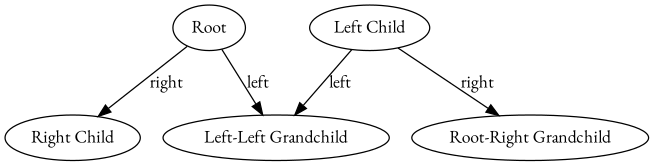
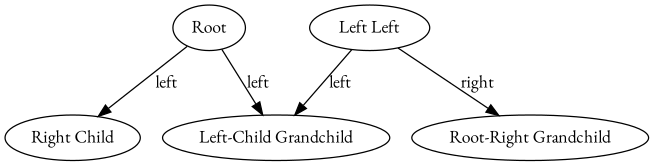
(370, 28) -> (370, 28)
(167, 83) -> (167, 83)
(276, 138) -> (276, 138)
